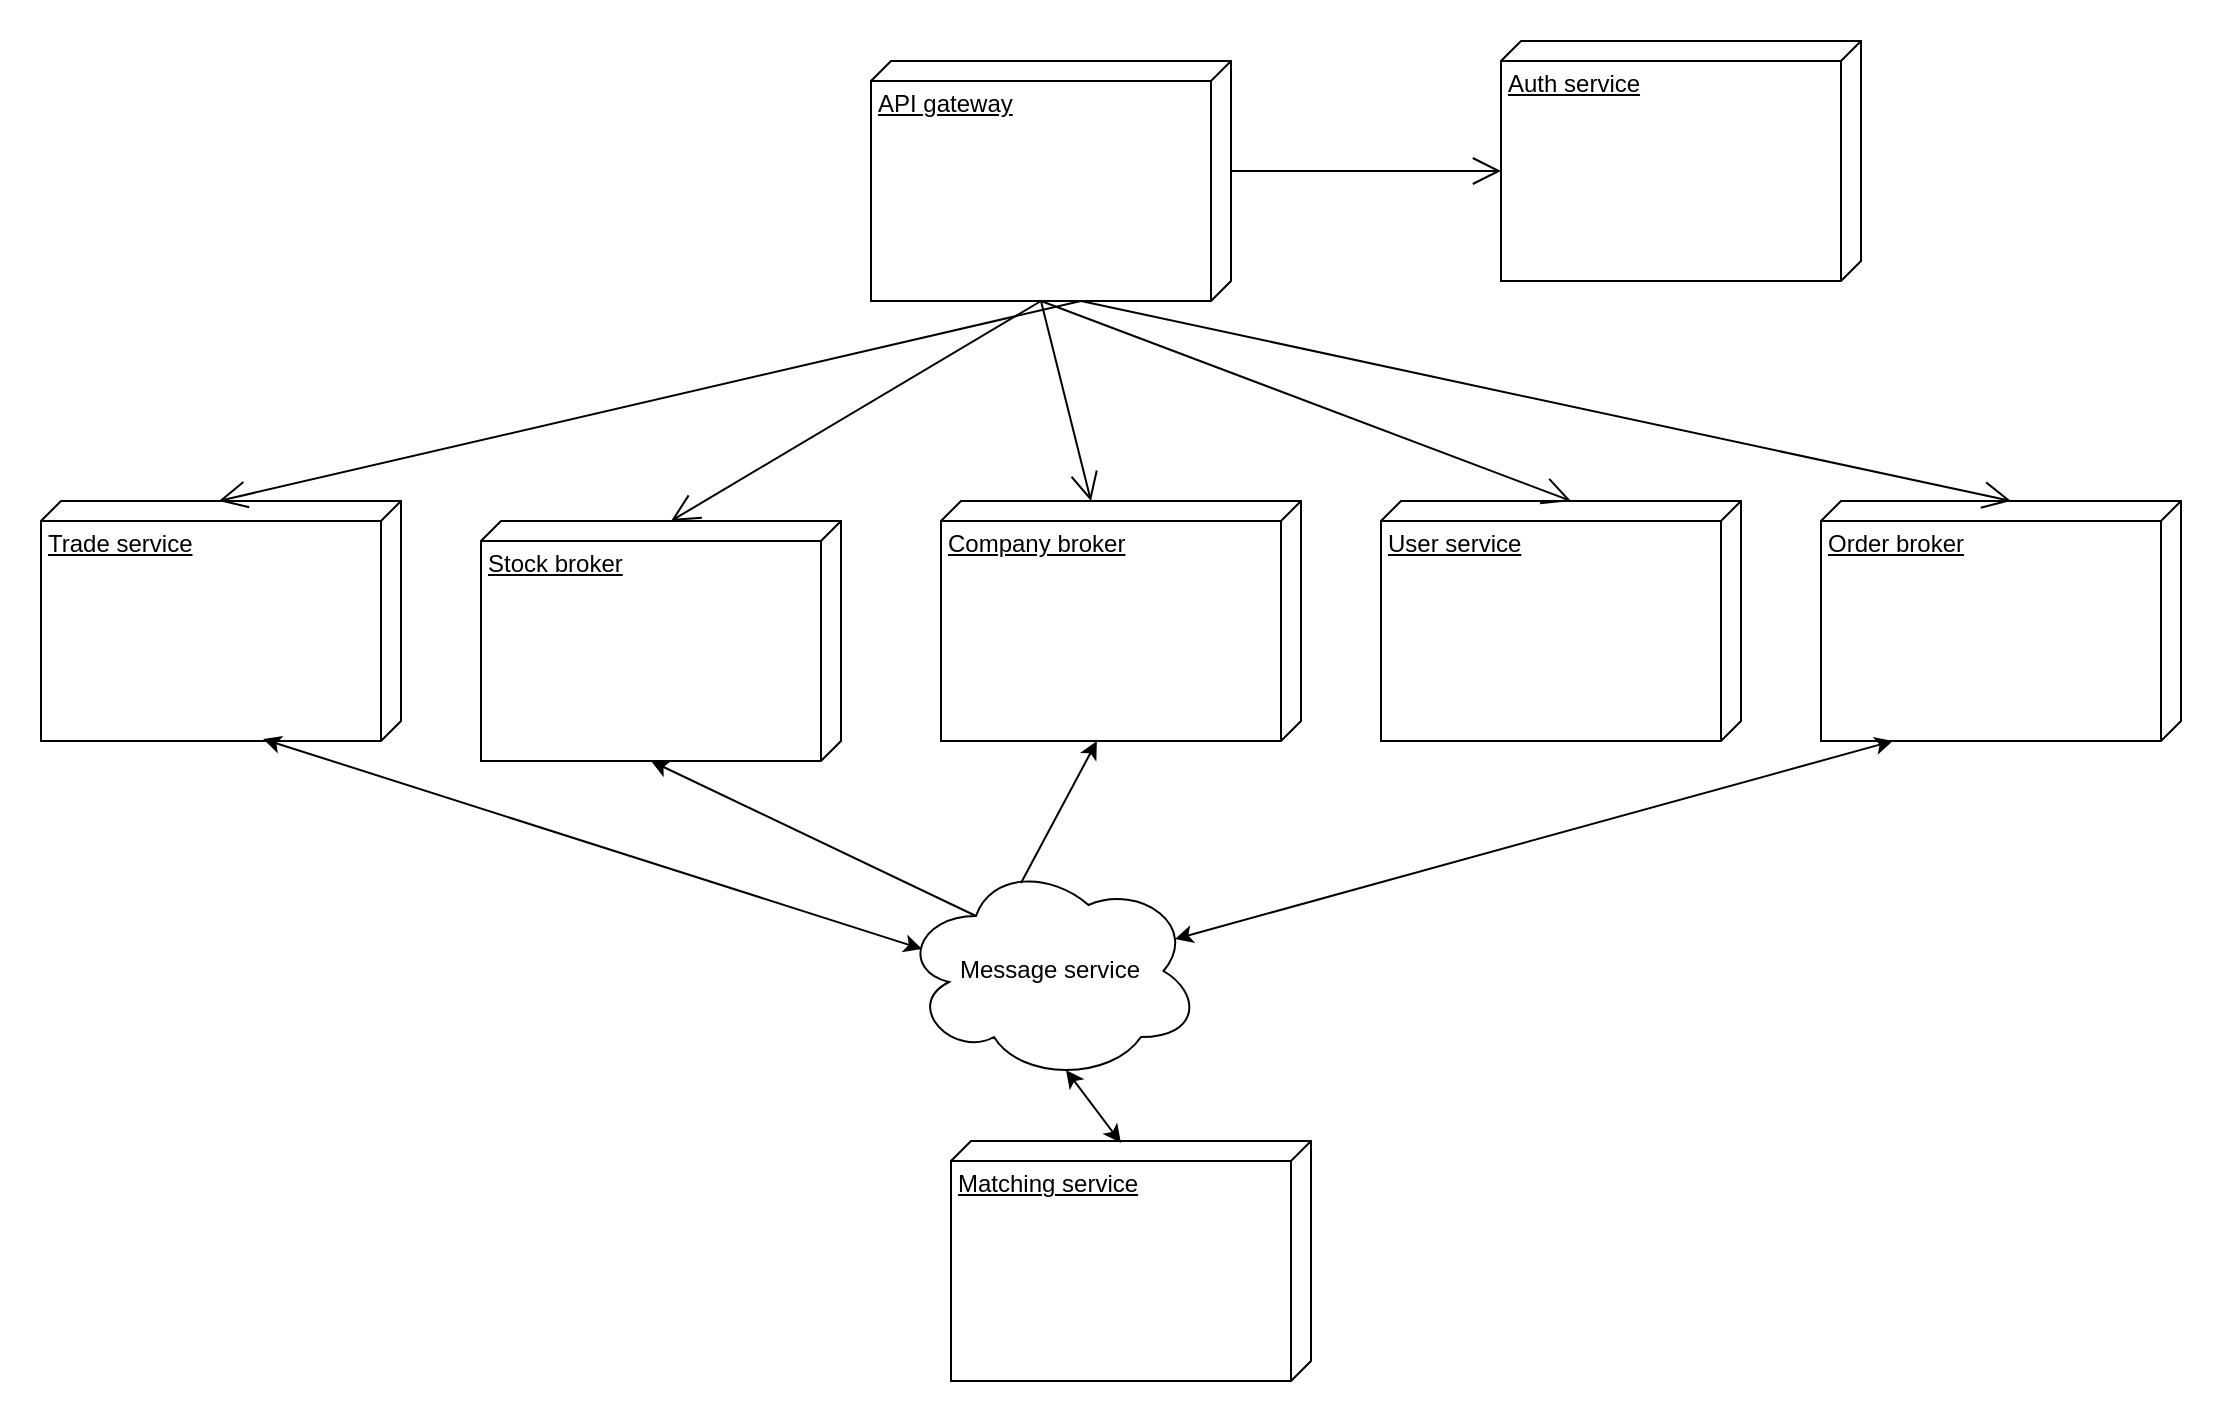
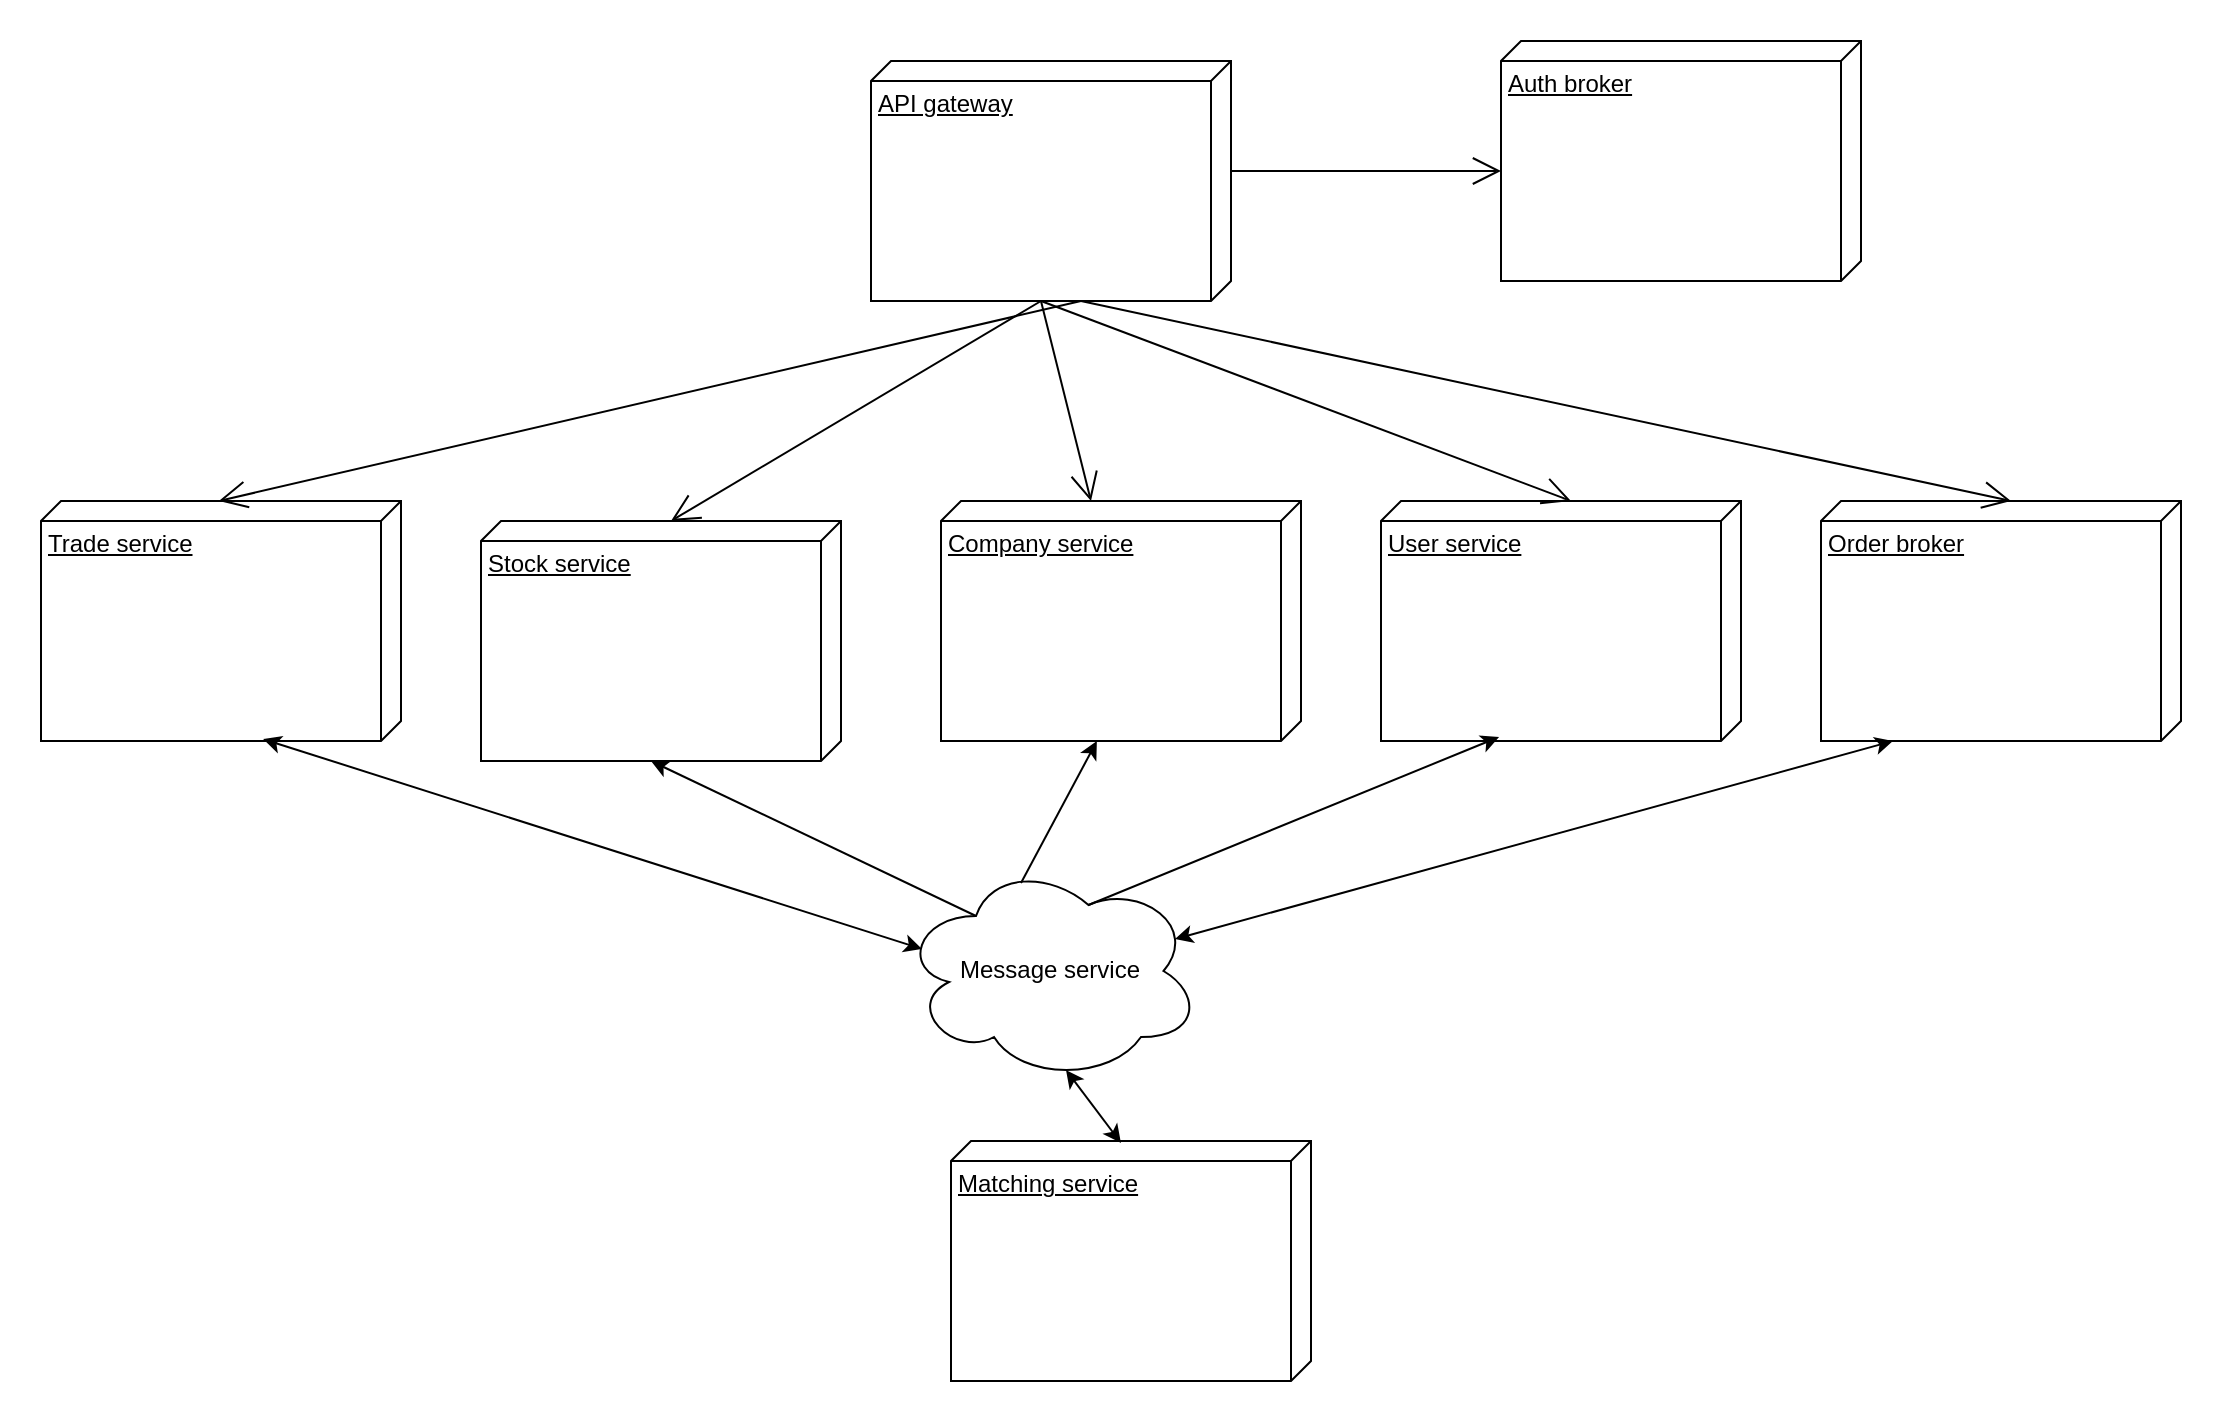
(1583, 85) -> (1580, 85)
(1040, 545) -> (1044, 545)
(567, 565) -> (570, 565)
none -> (1276, 828)
